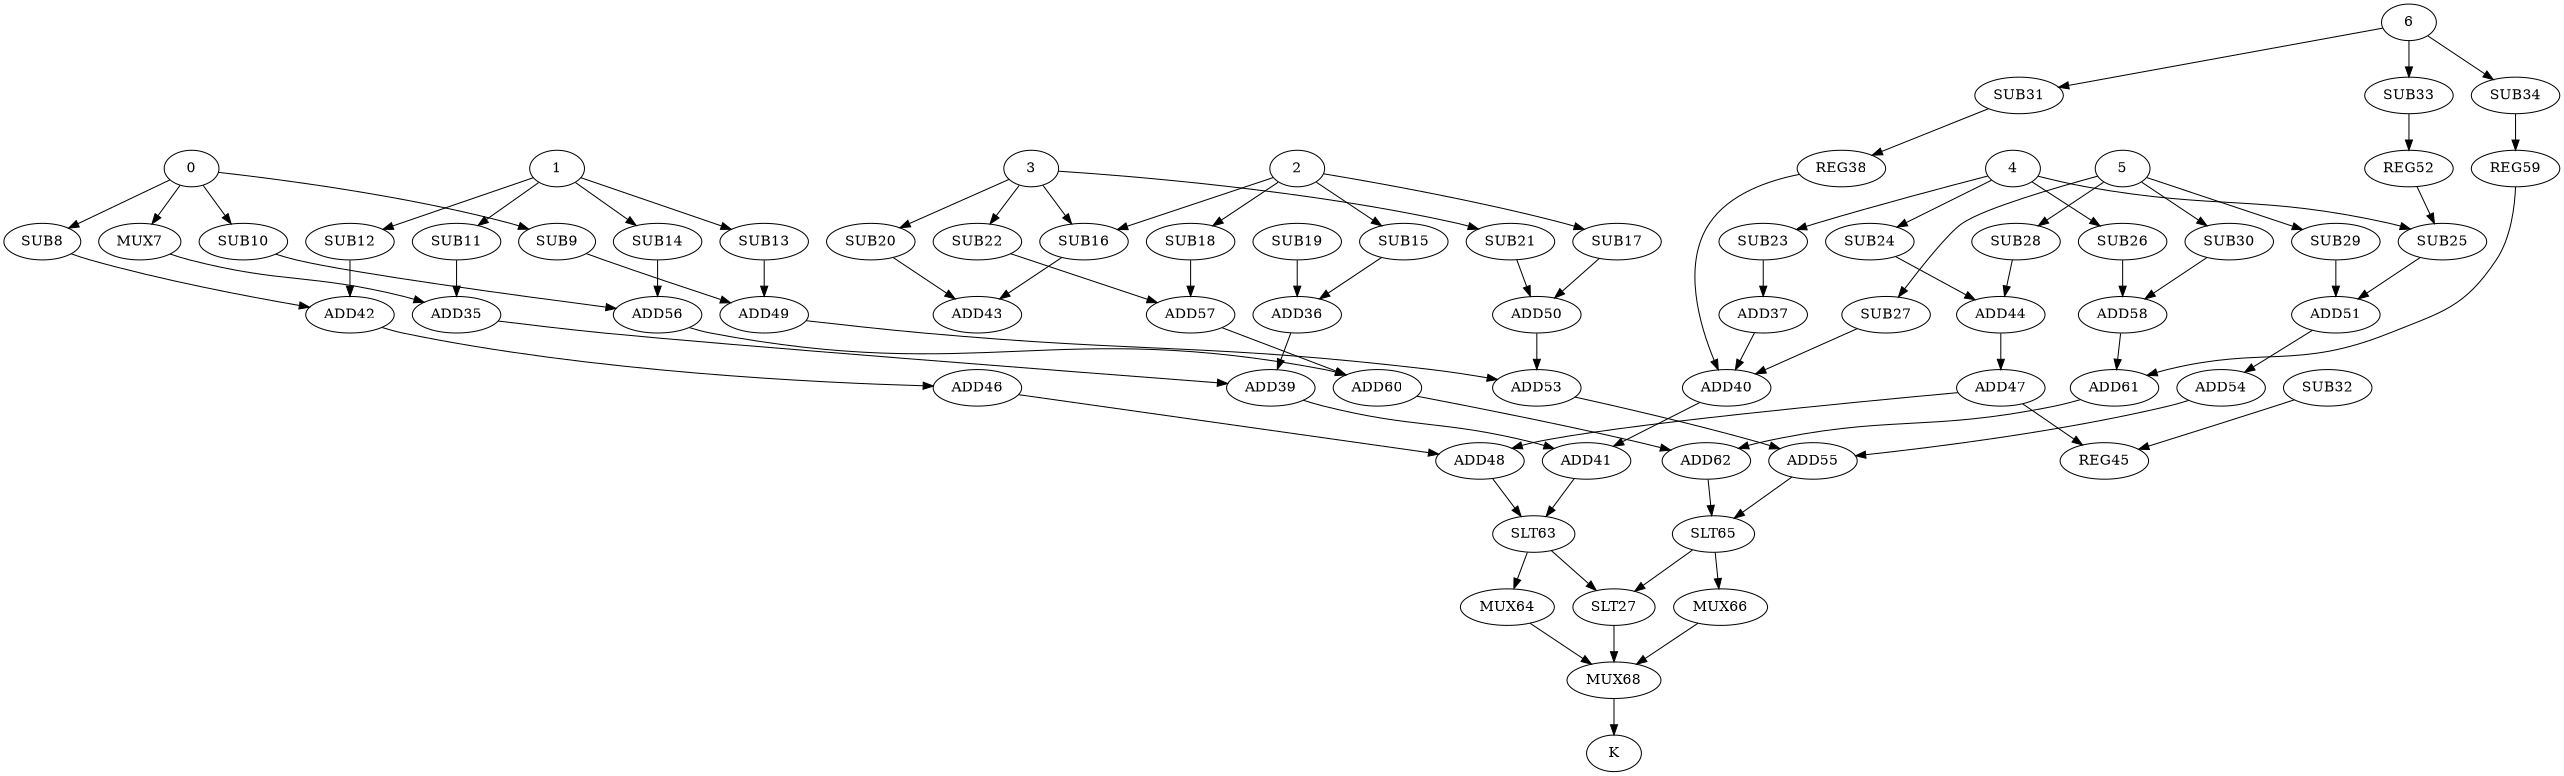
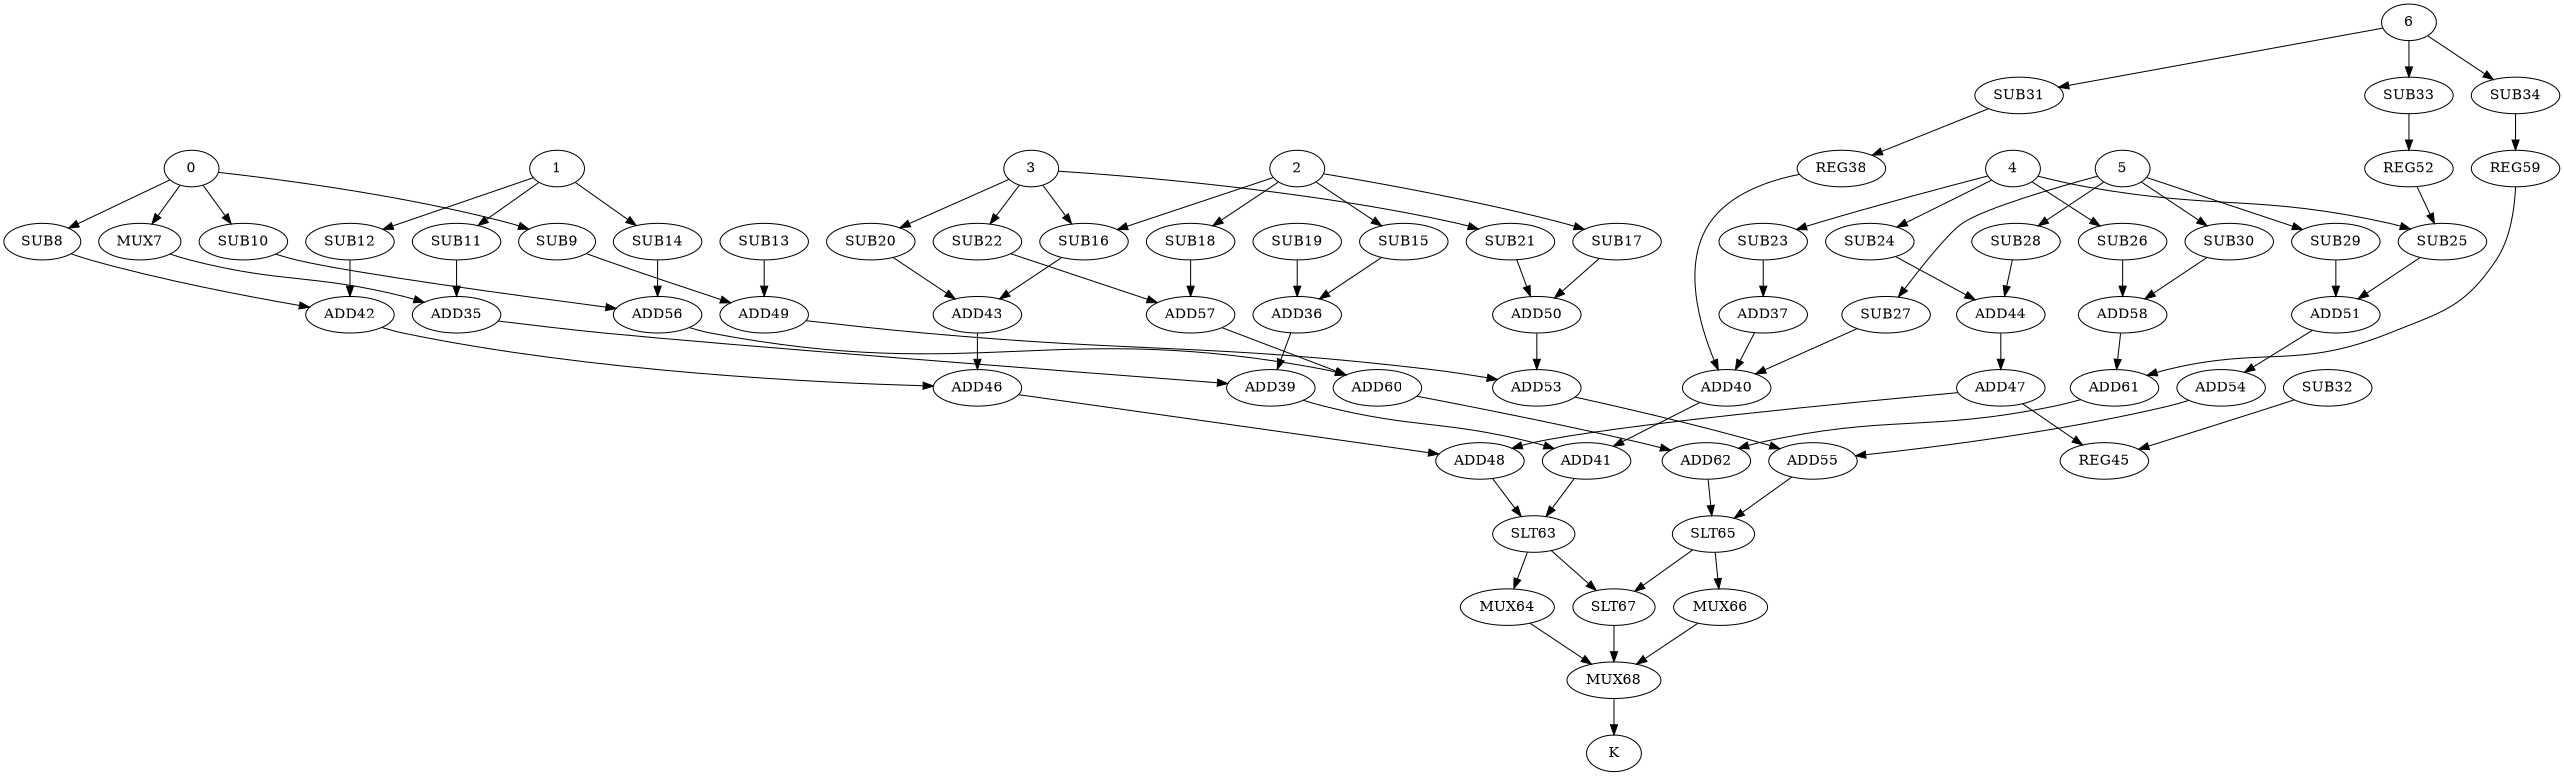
(651, 202) -> none
none -> (977, 346)
(1614, 607) -> (1614, 607)
